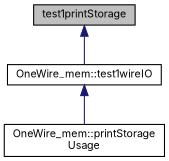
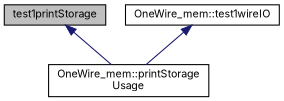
(84, 50) -> (93, 48)
